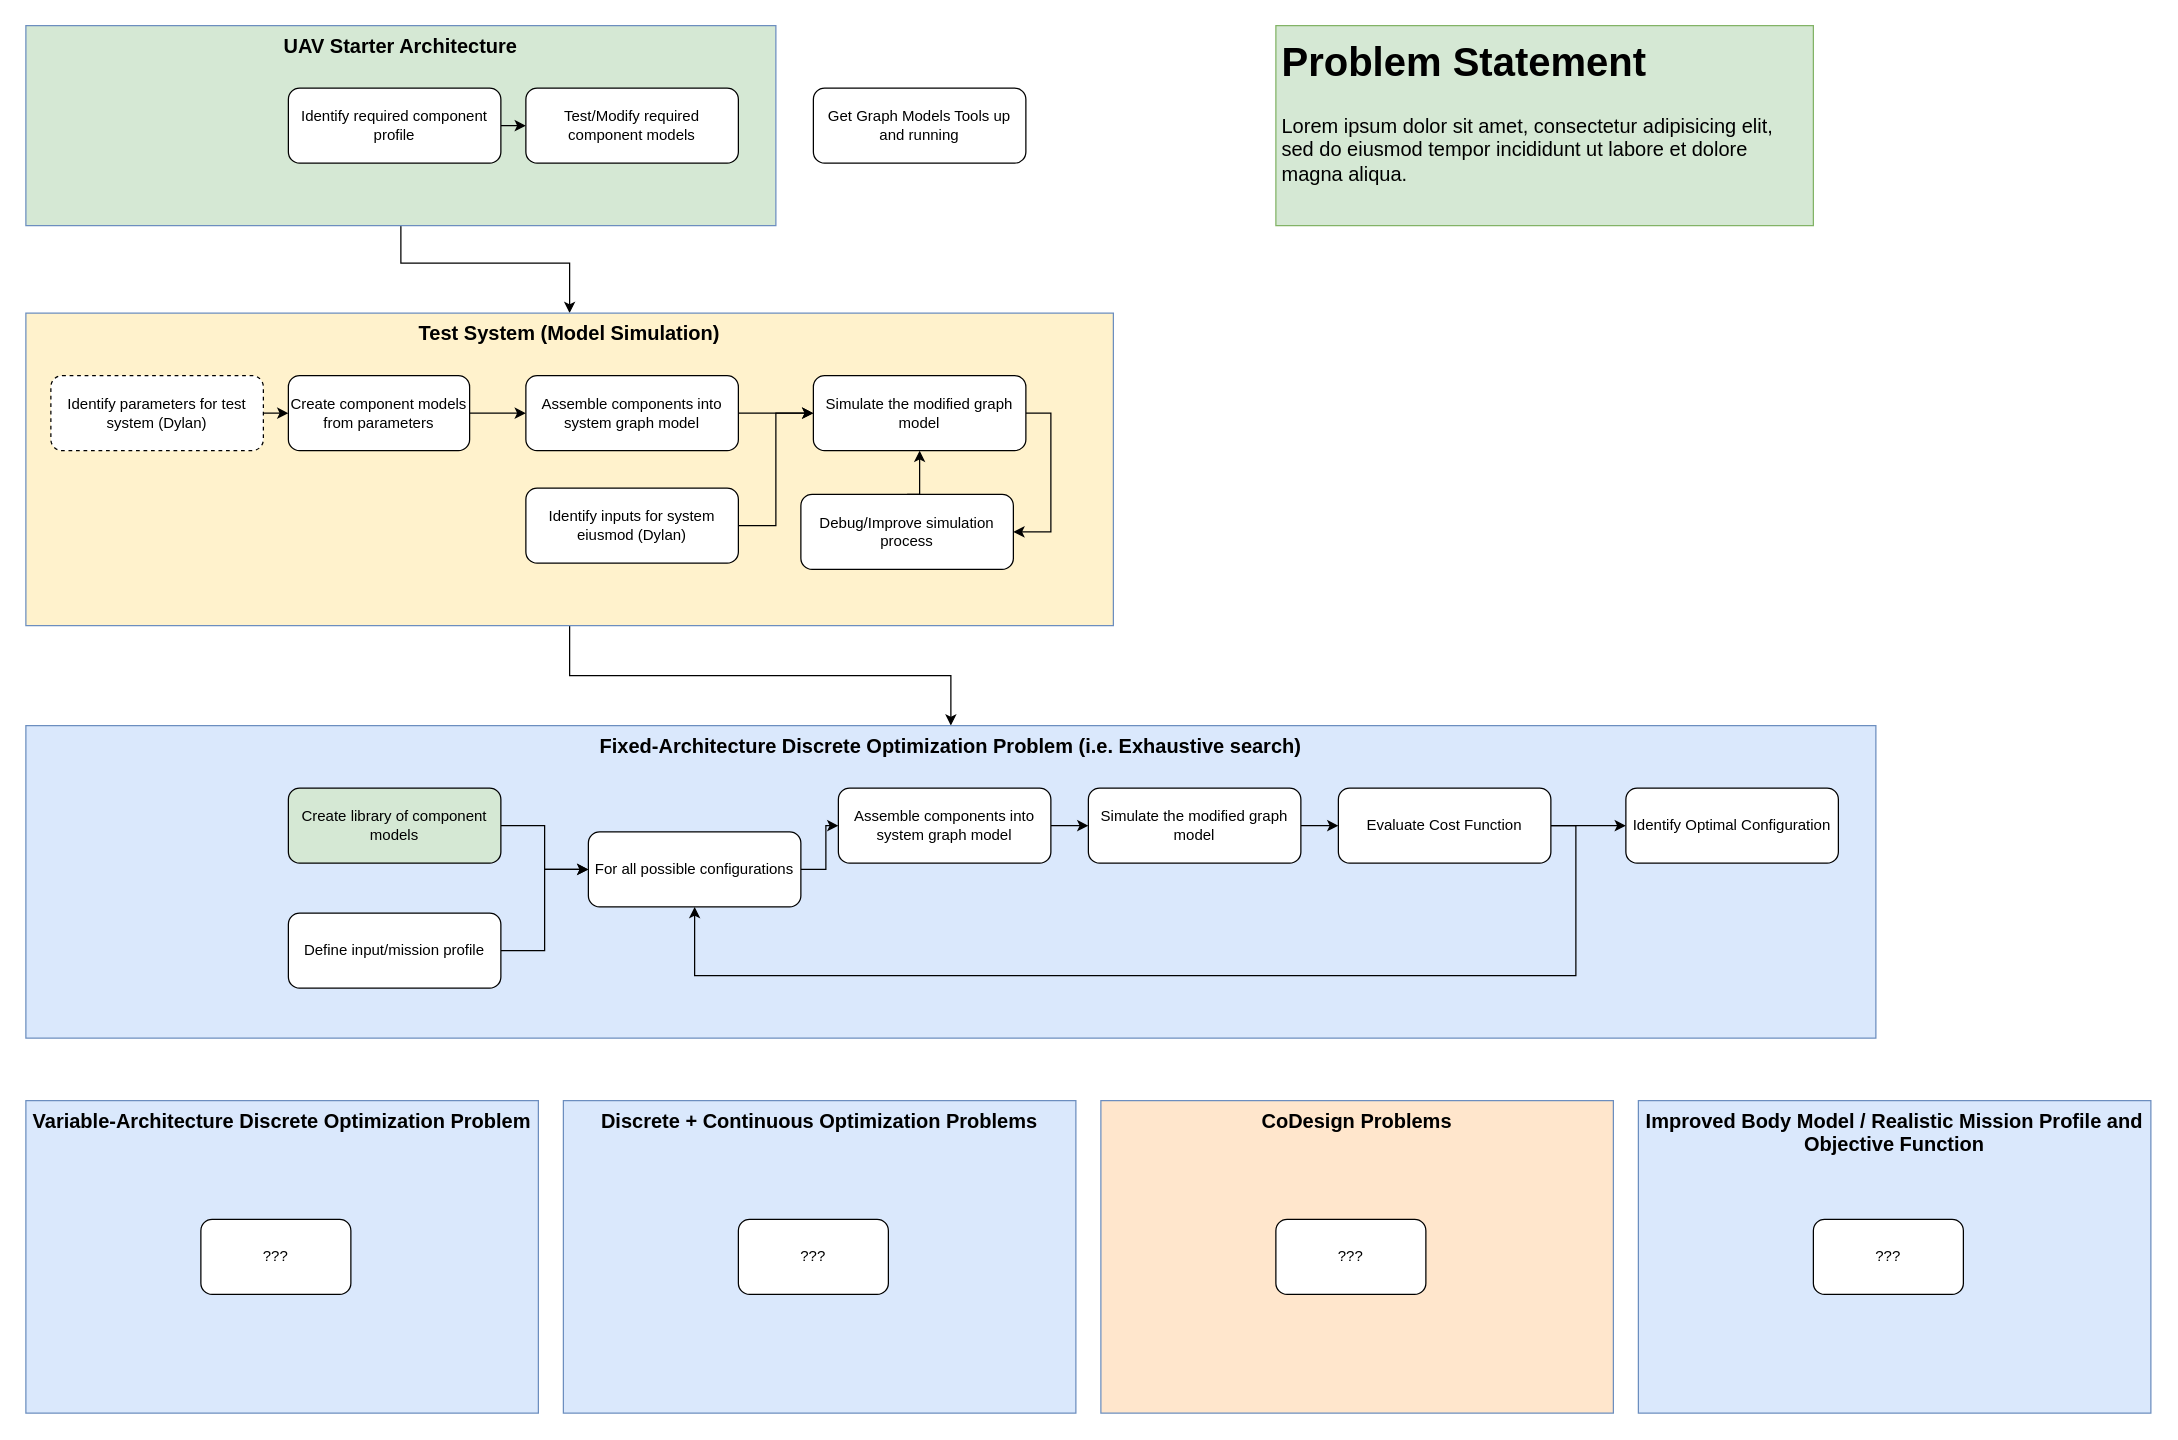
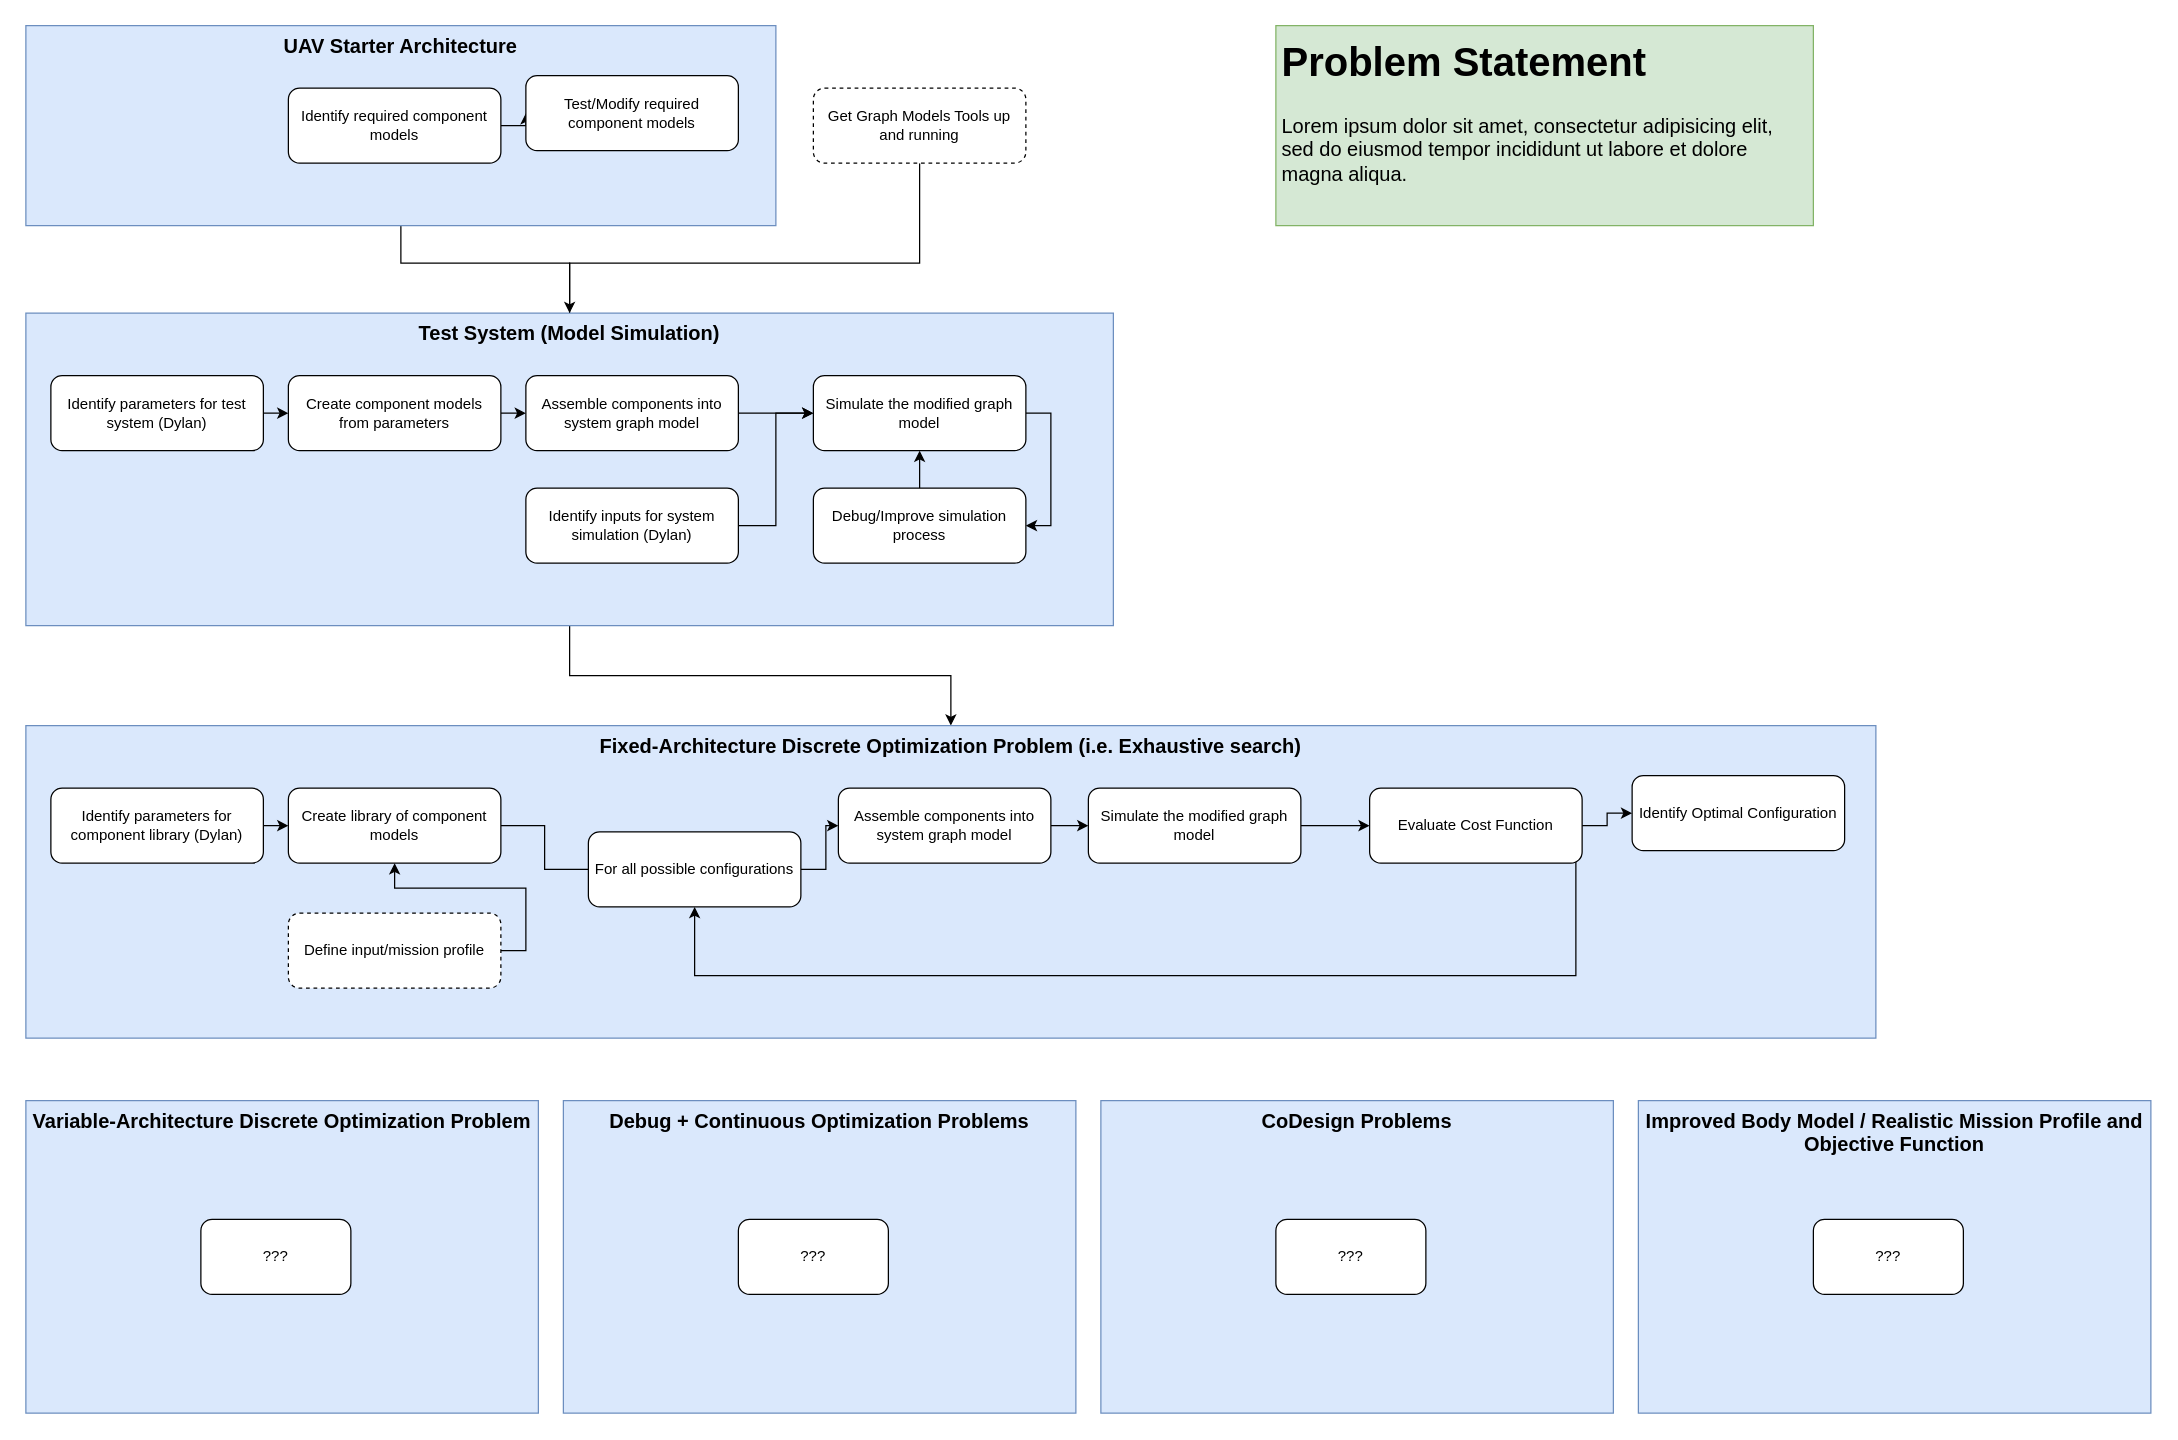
(401, 46) -> (401, 46)
(394, 126) -> (394, 126)
(632, 126) -> (632, 113)
(919, 126) -> (919, 126)
(567, 263) -> (569, 311)
none -> (796, 263)
(157, 413) -> (157, 413)
(379, 413) -> (394, 413)
(569, 469) -> (569, 469)
(632, 526) -> (632, 526)
(907, 532) -> (919, 526)
none -> (157, 826)
none -> (271, 826)
(394, 826) -> (394, 826)
(1444, 826) -> (1476, 826)
(1732, 826) -> (1738, 813)
(544, 866) -> (584, 869)
(544, 923) -> (485, 888)
(394, 951) -> (394, 951)
(819, 1121) -> (819, 1121)
(1357, 1121) -> (1357, 1121)
